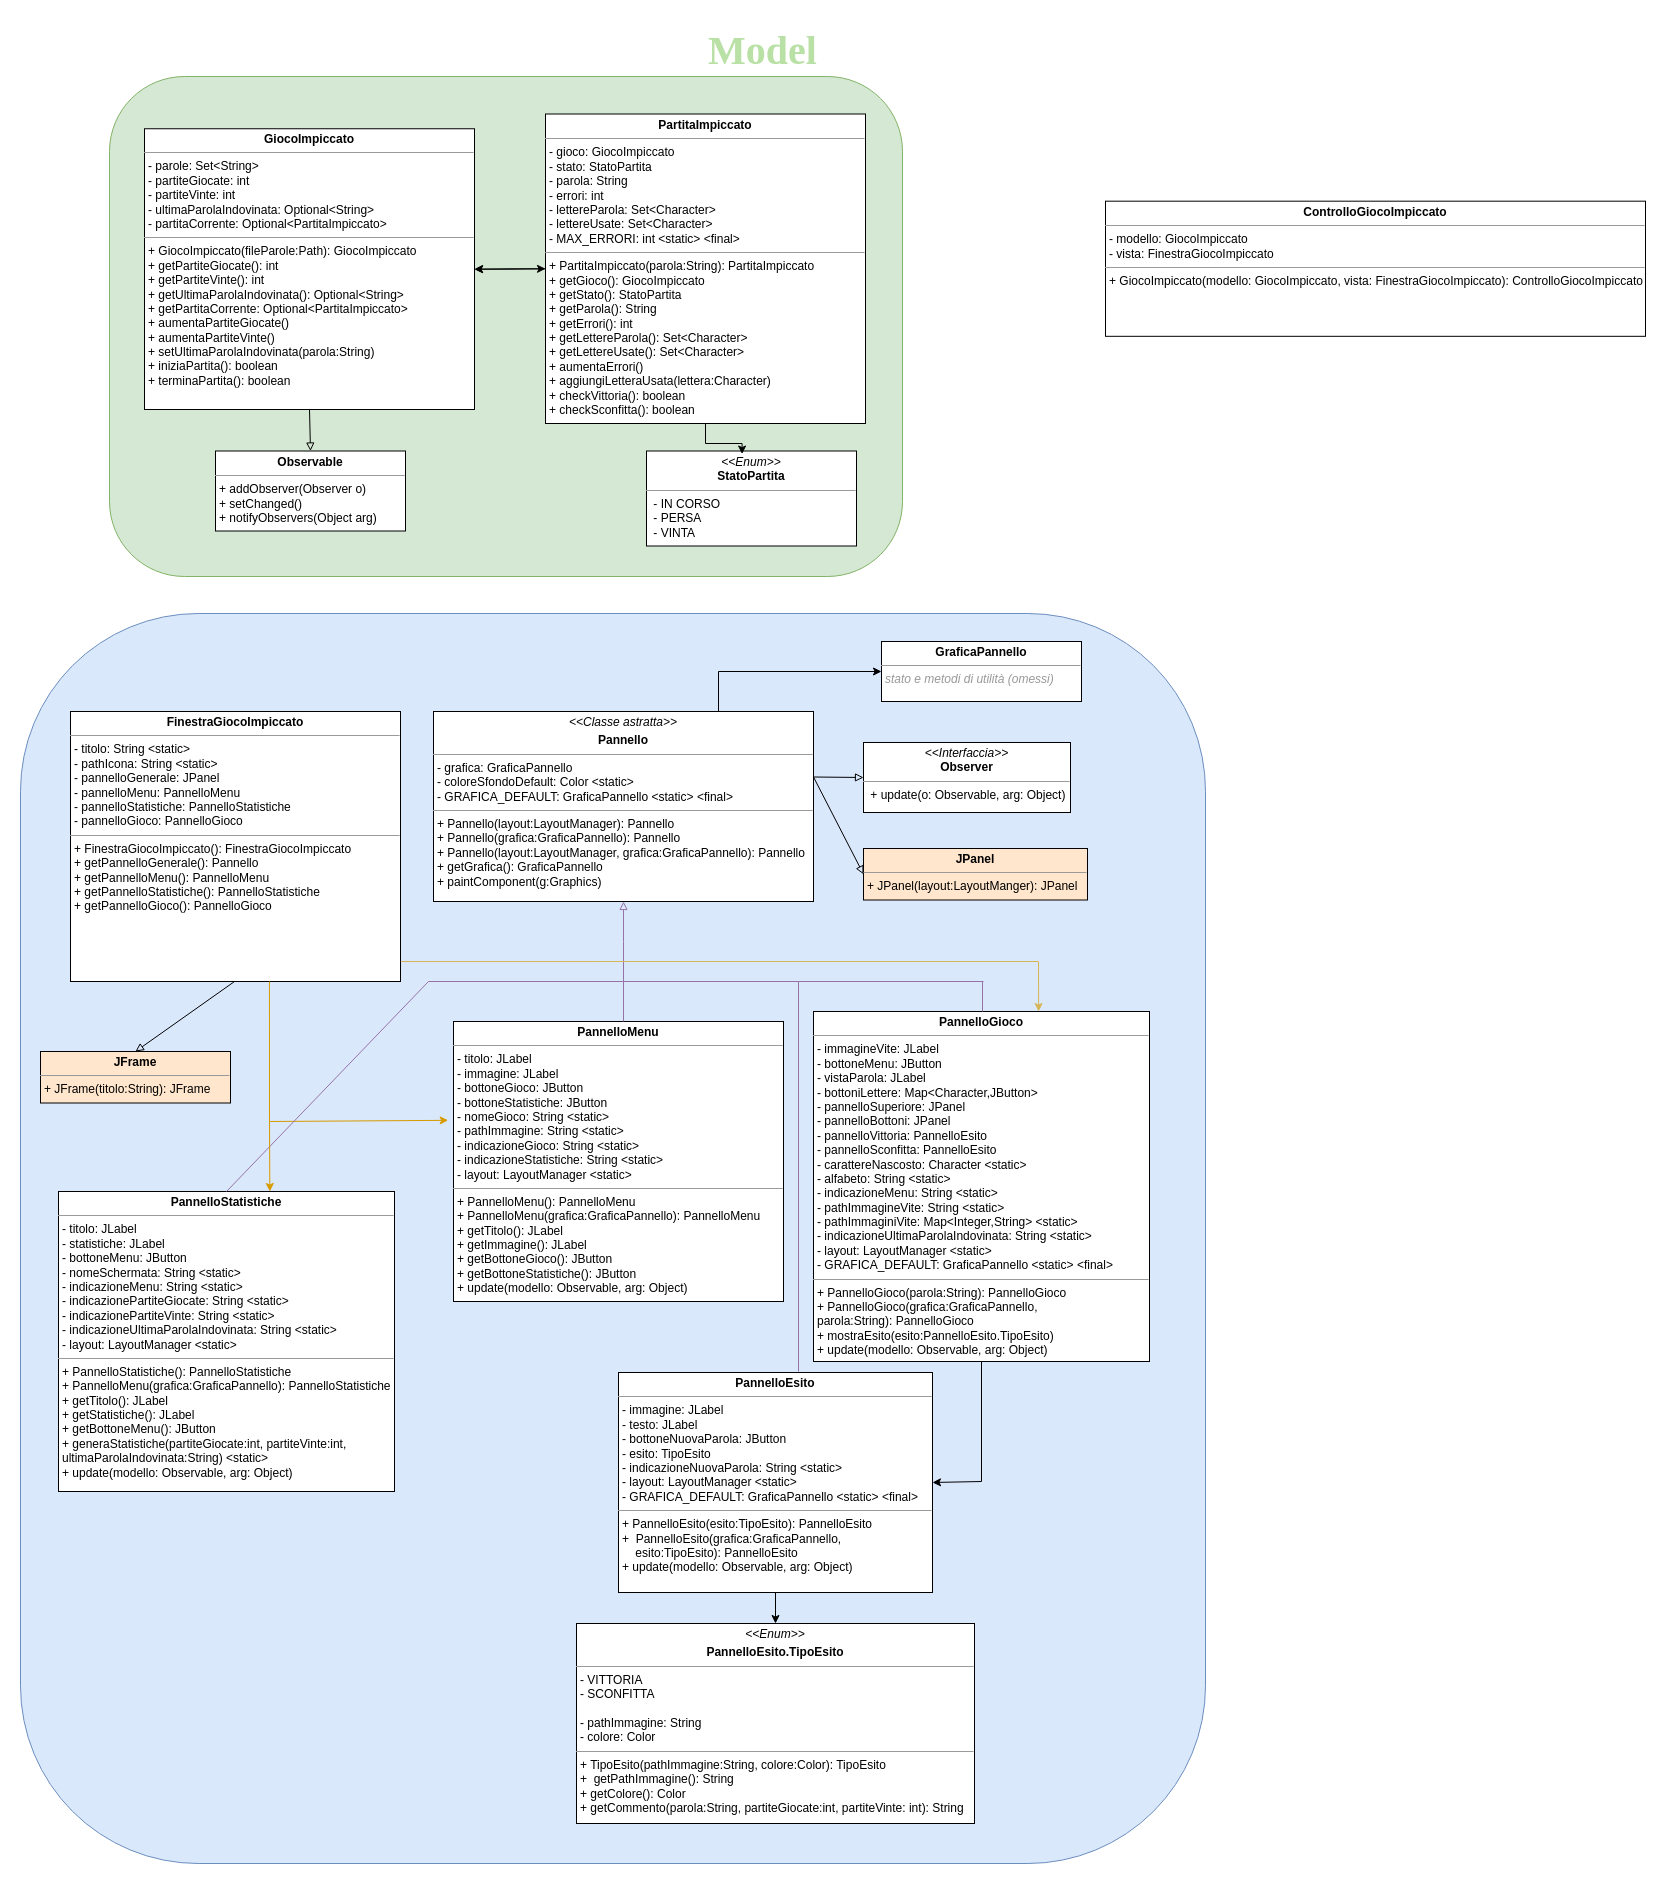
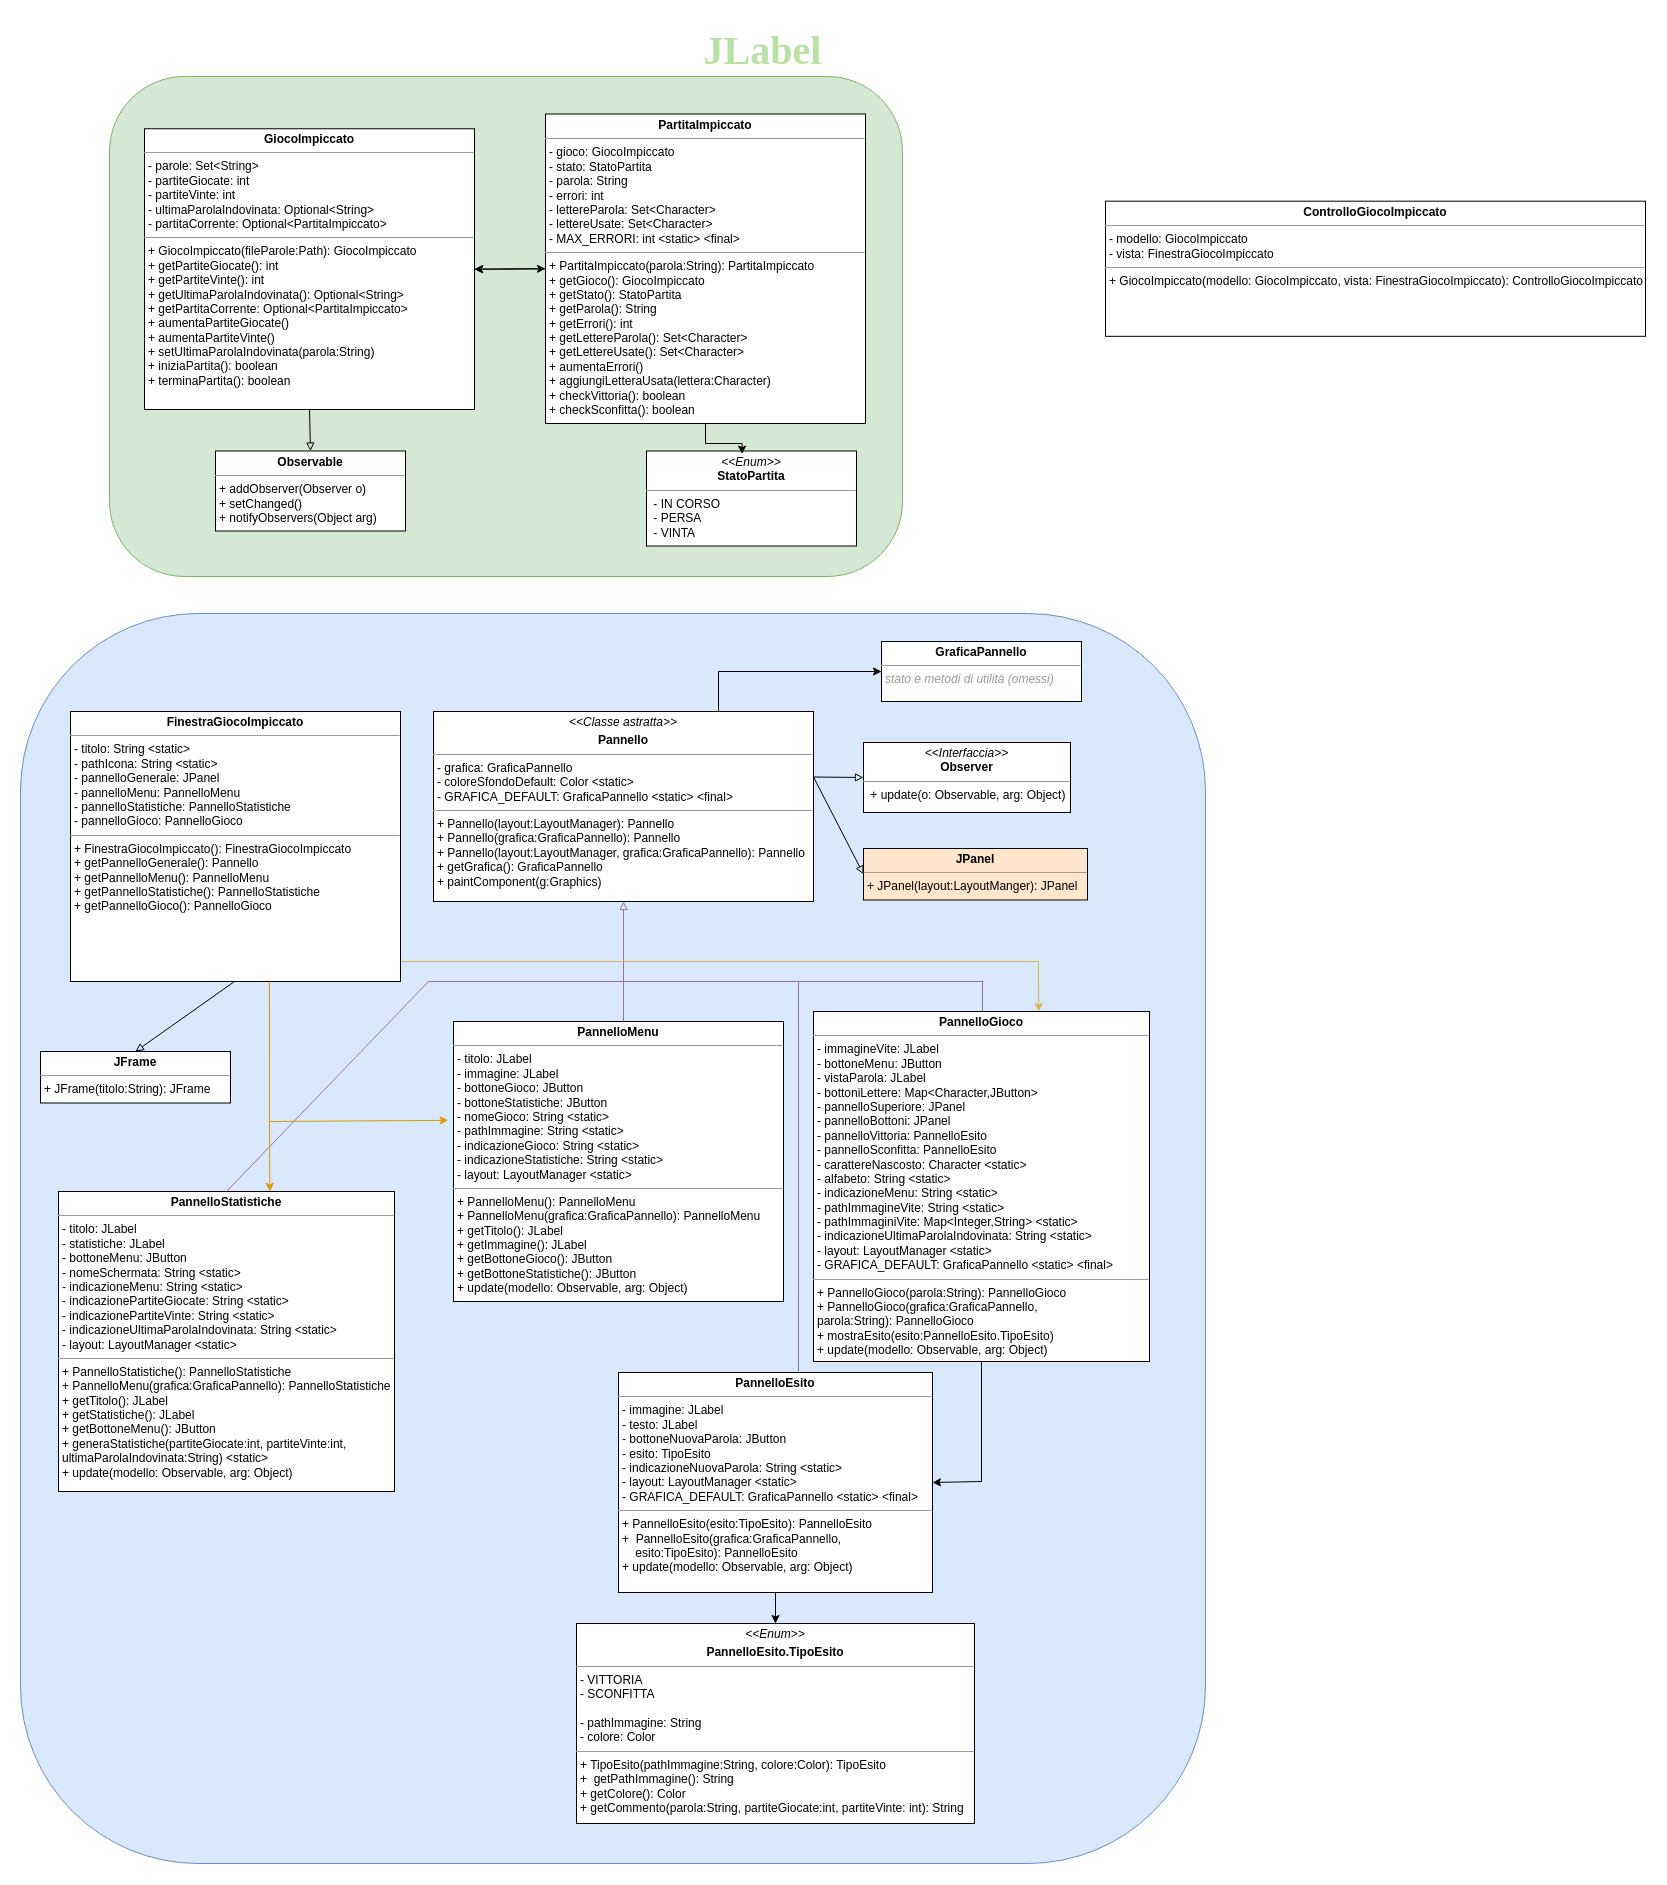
(763, 51) -> (763, 51)
(136, 1077) -> (136, 1077)
